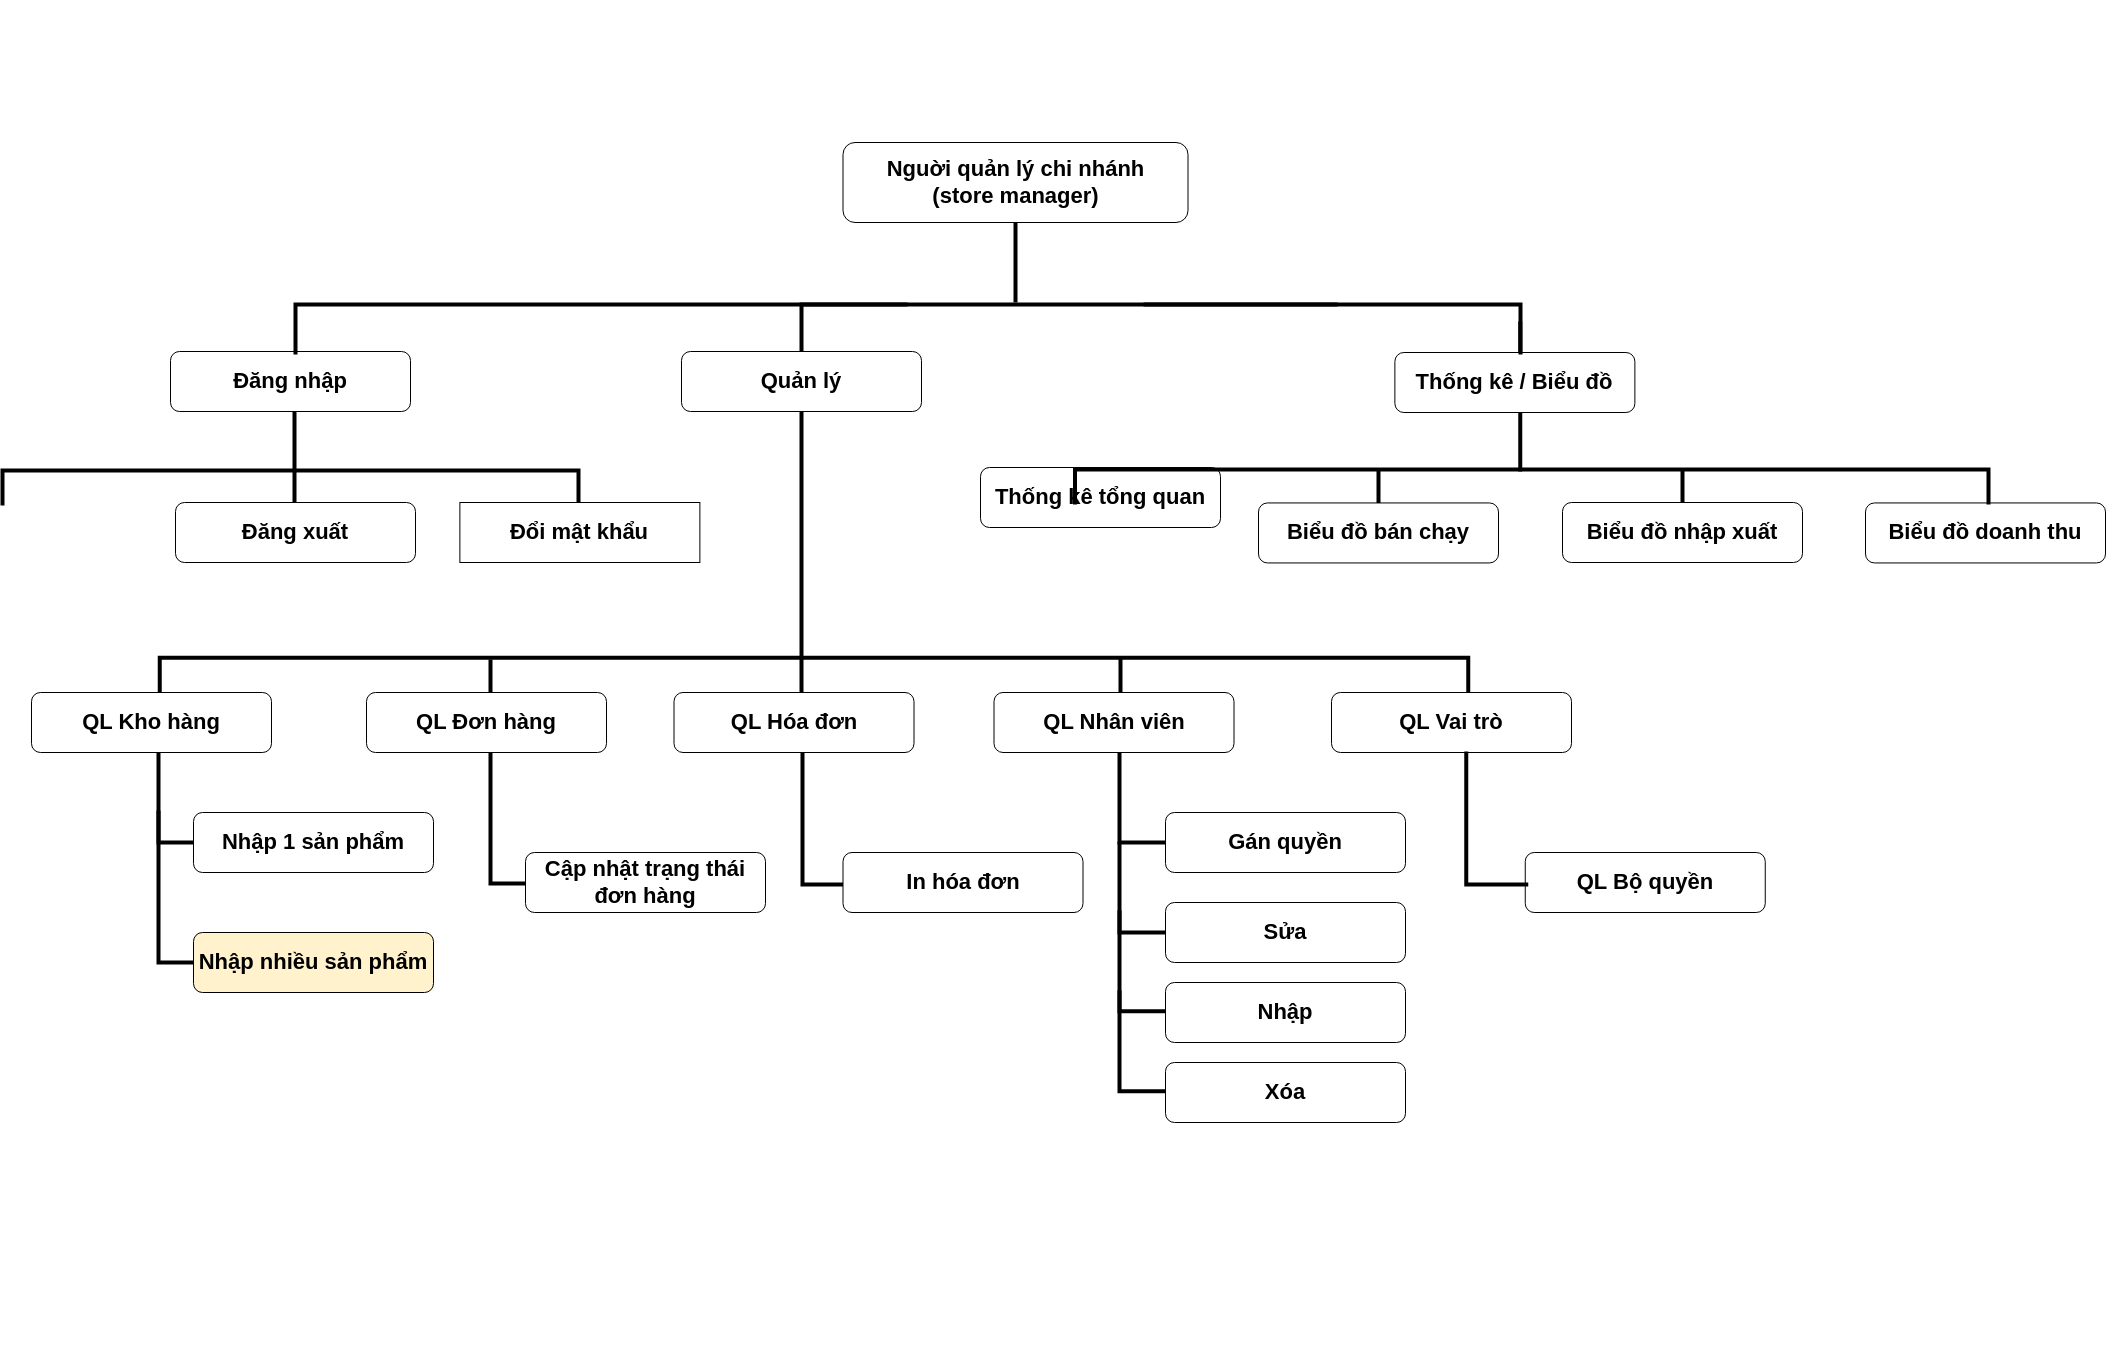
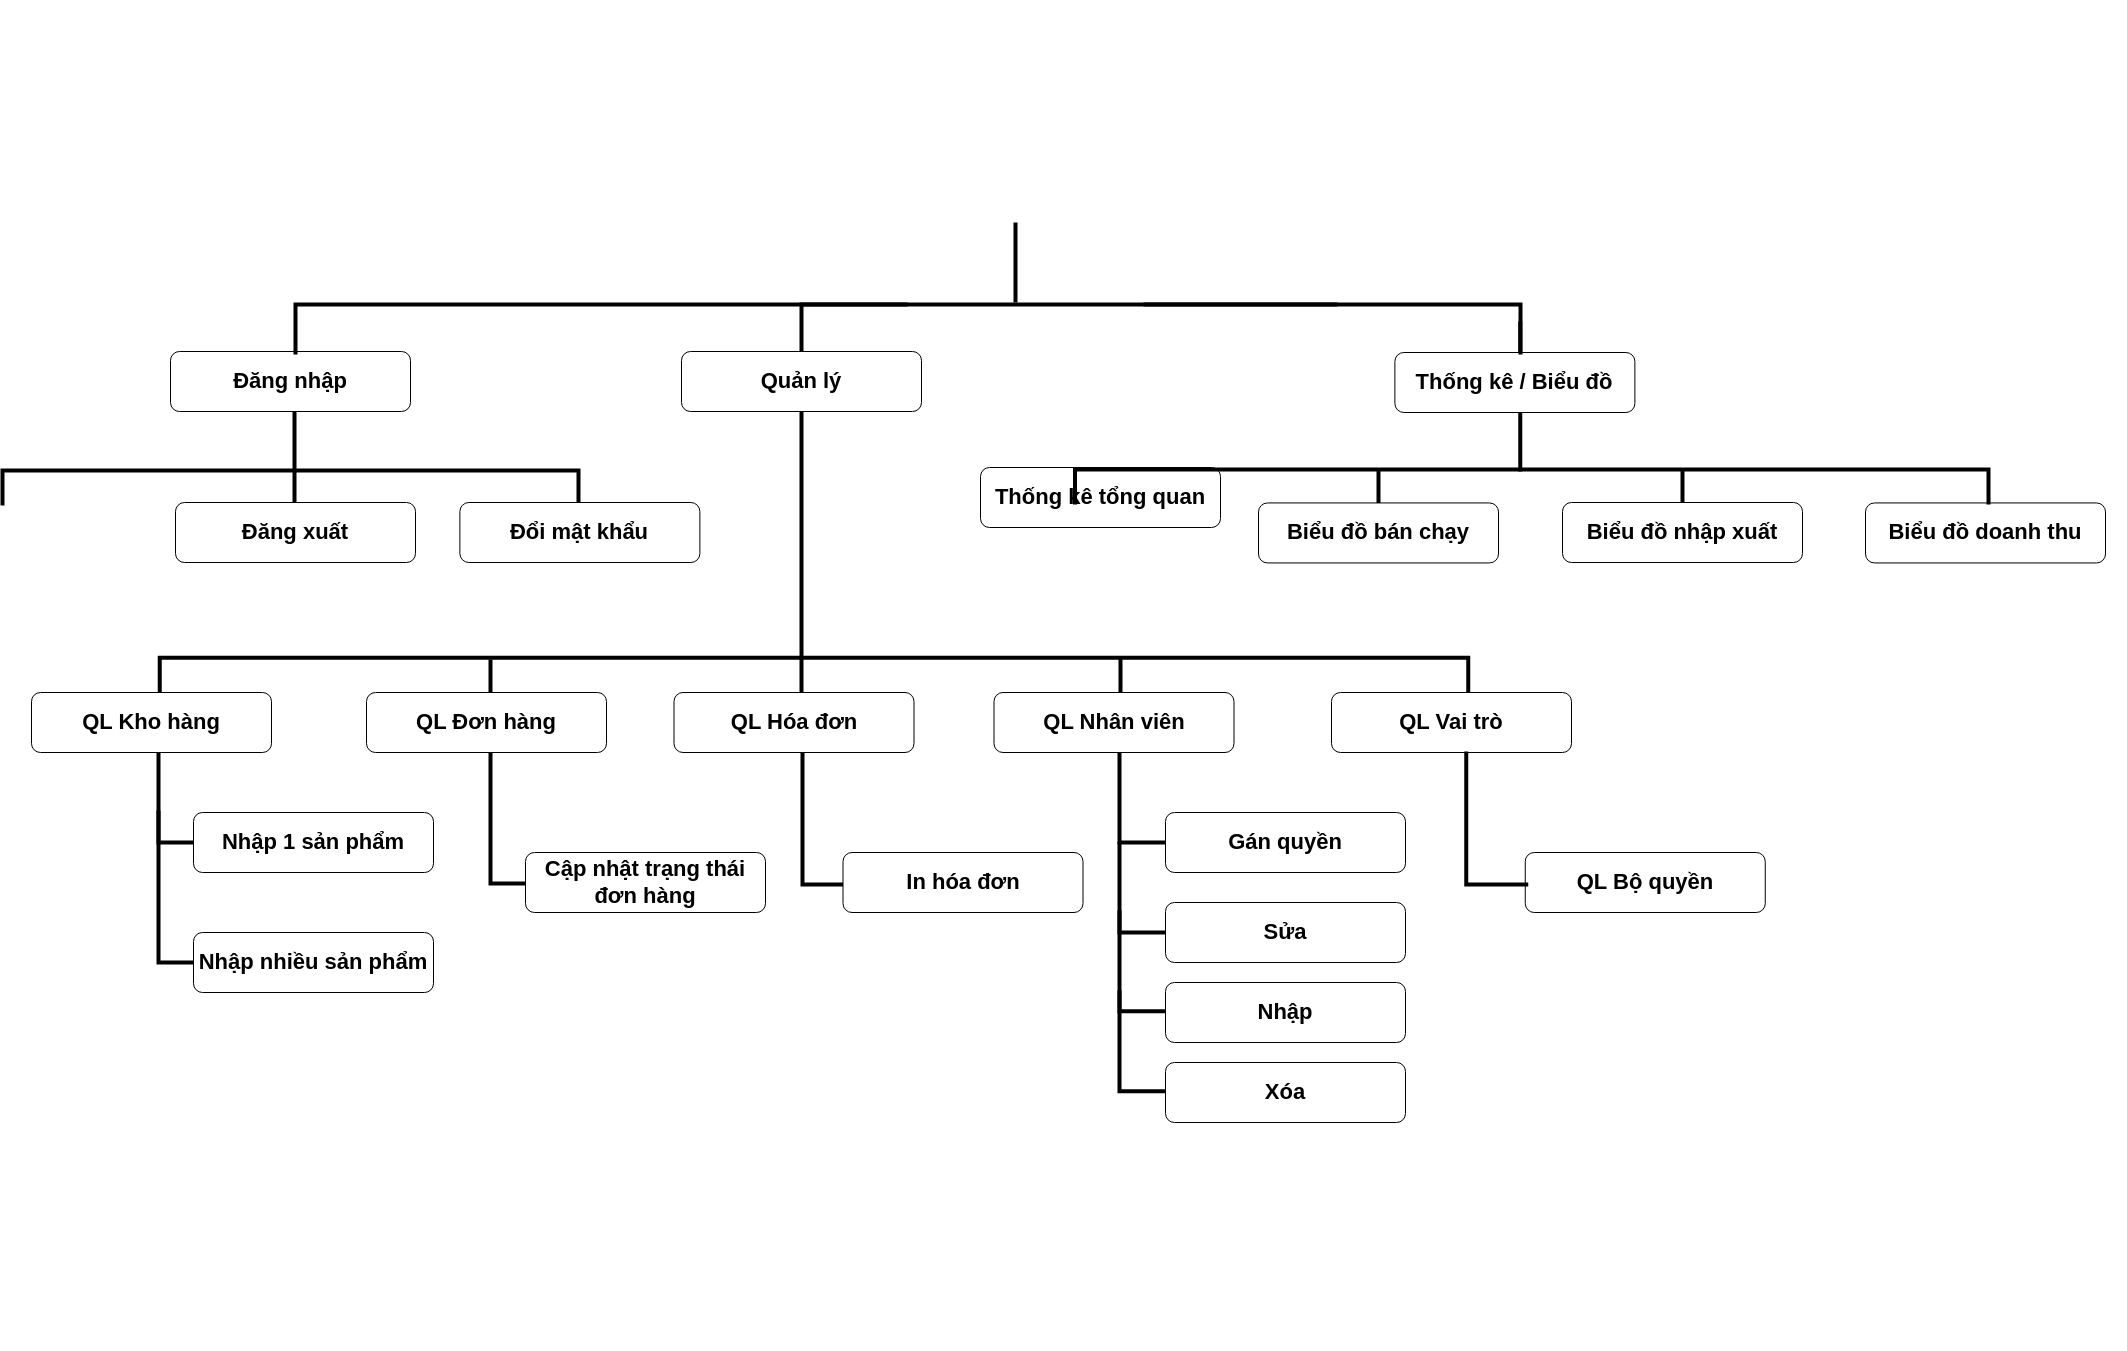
(1016, 183) -> none
(580, 533) -> (580, 533)
(314, 963) -> (314, 963)
